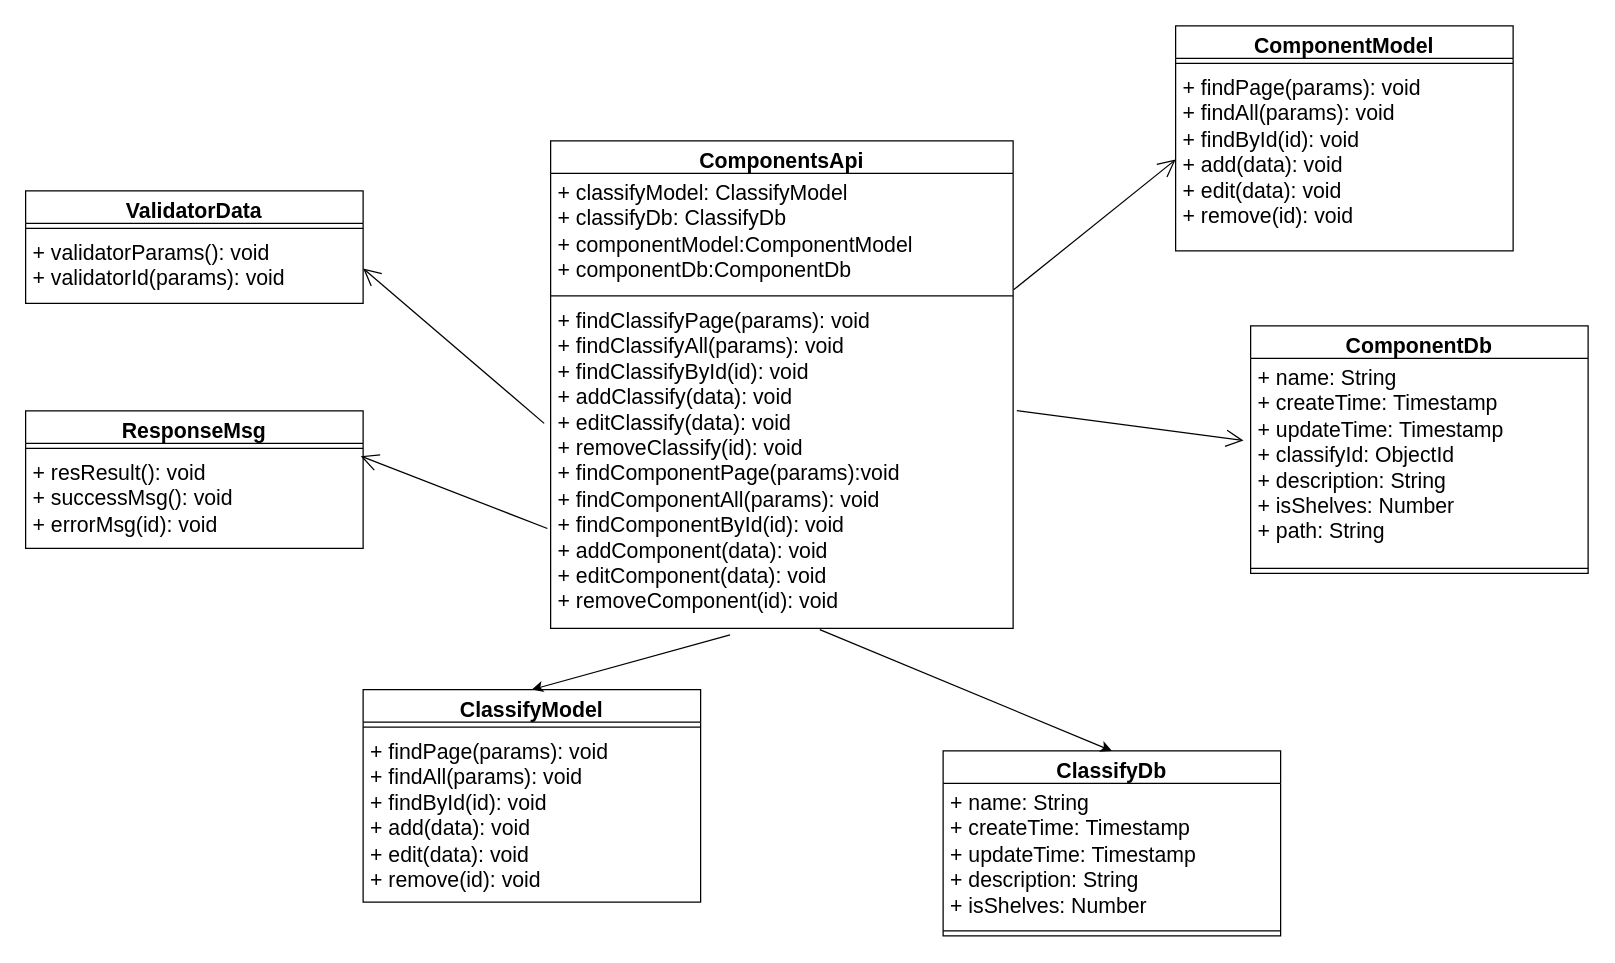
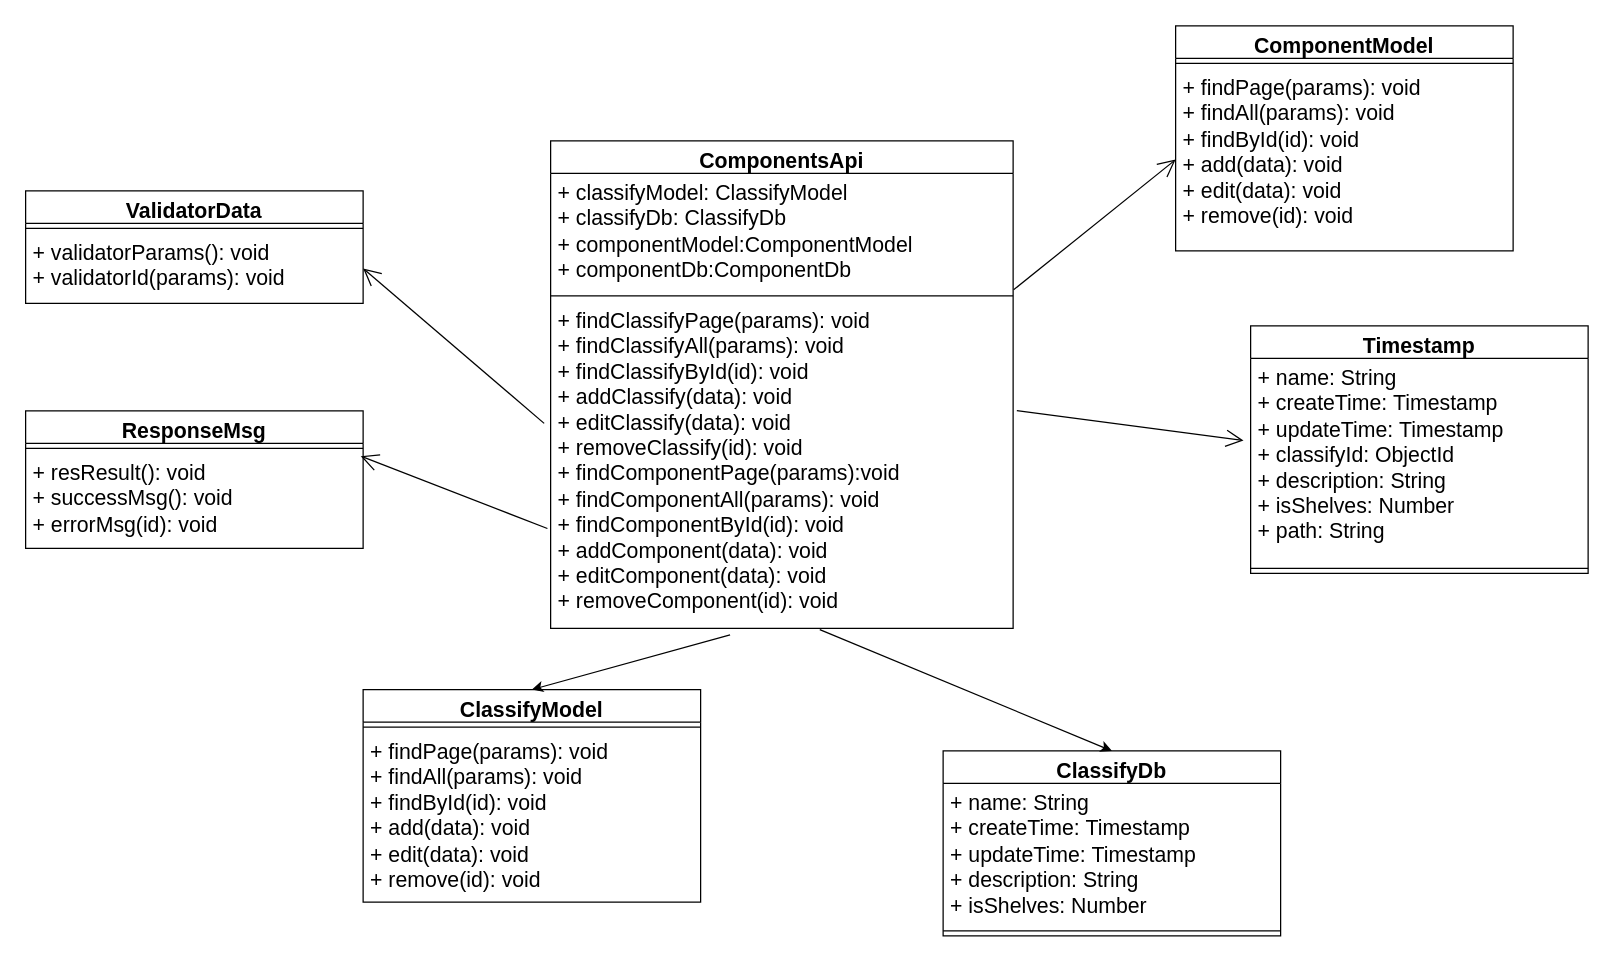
(1419, 347) -> (1419, 347)
